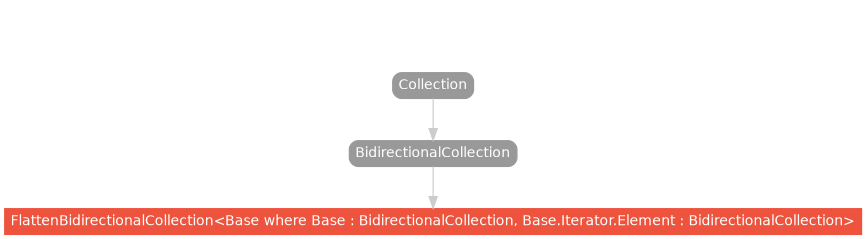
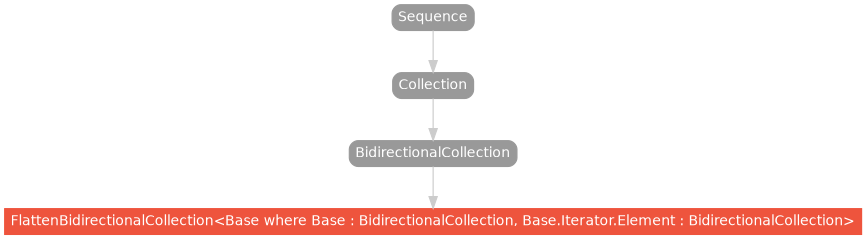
none -> (433, 18)
